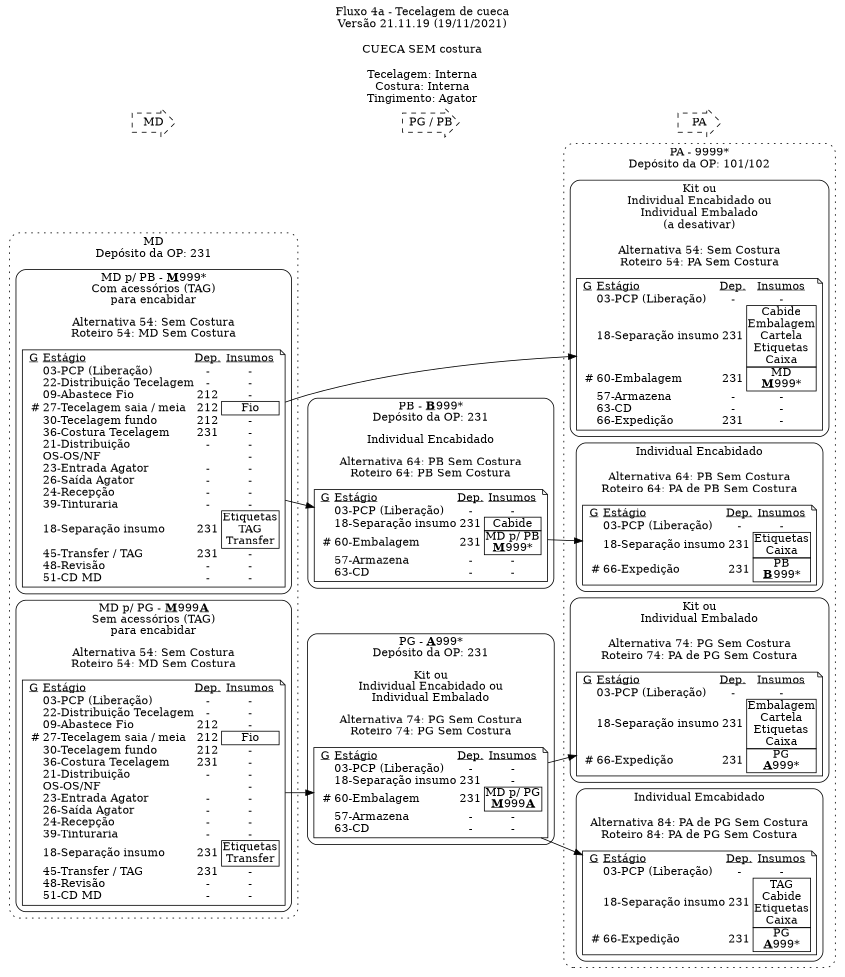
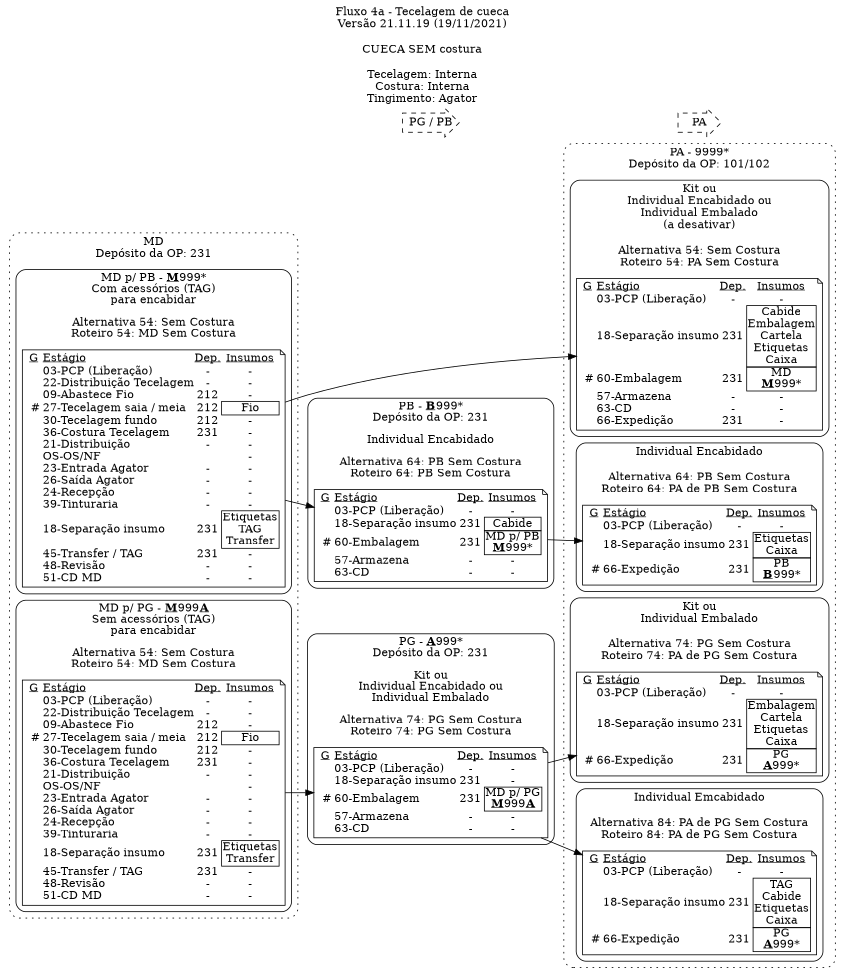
(154, 123) -> none
